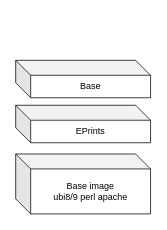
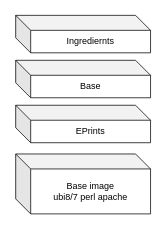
none -> (83, 34)
(90, 192) -> (90, 192)
